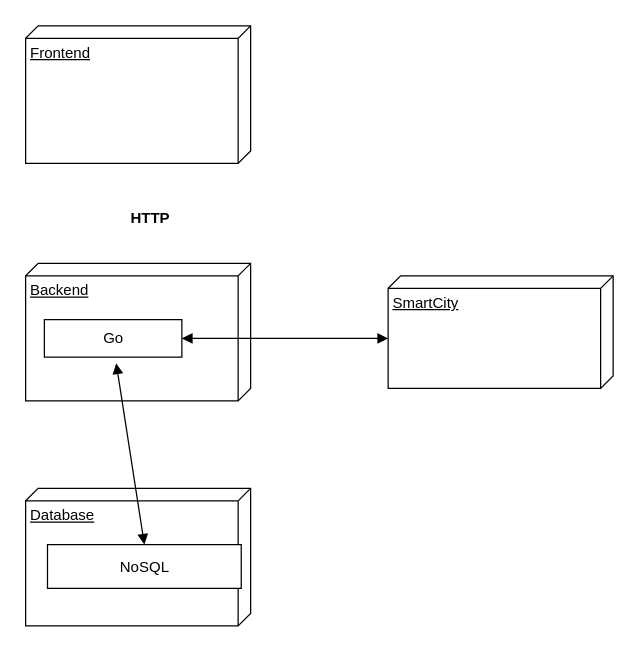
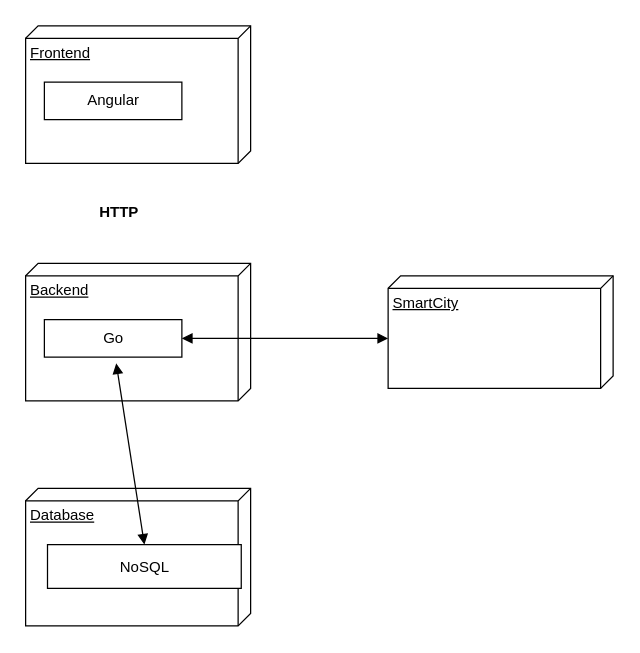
none -> (113, 101)
(151, 217) -> (119, 211)
